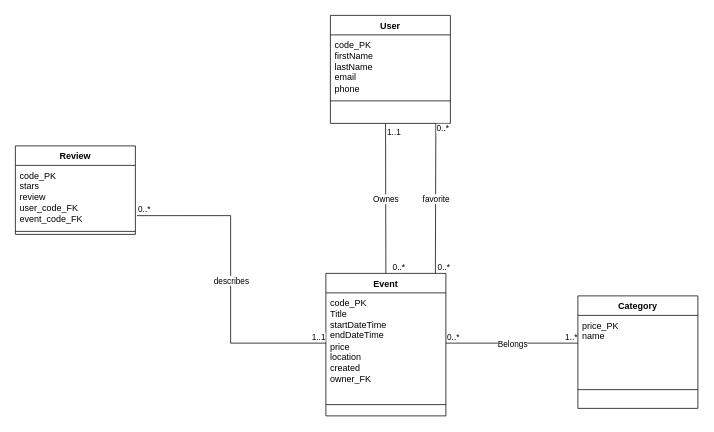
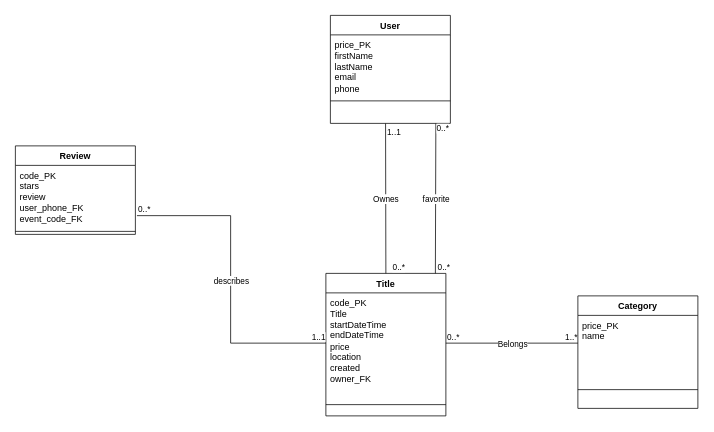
(356, 67) -> (356, 67)
(53, 198) -> (53, 198)
(386, 284) -> (386, 284)
